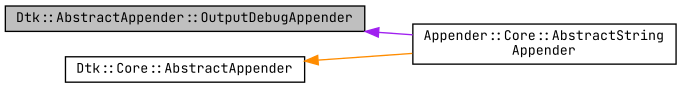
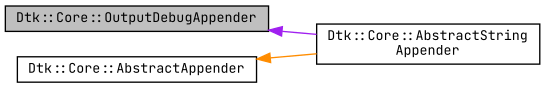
(185, 19) -> (137, 19)
(544, 44) -> (428, 44)
